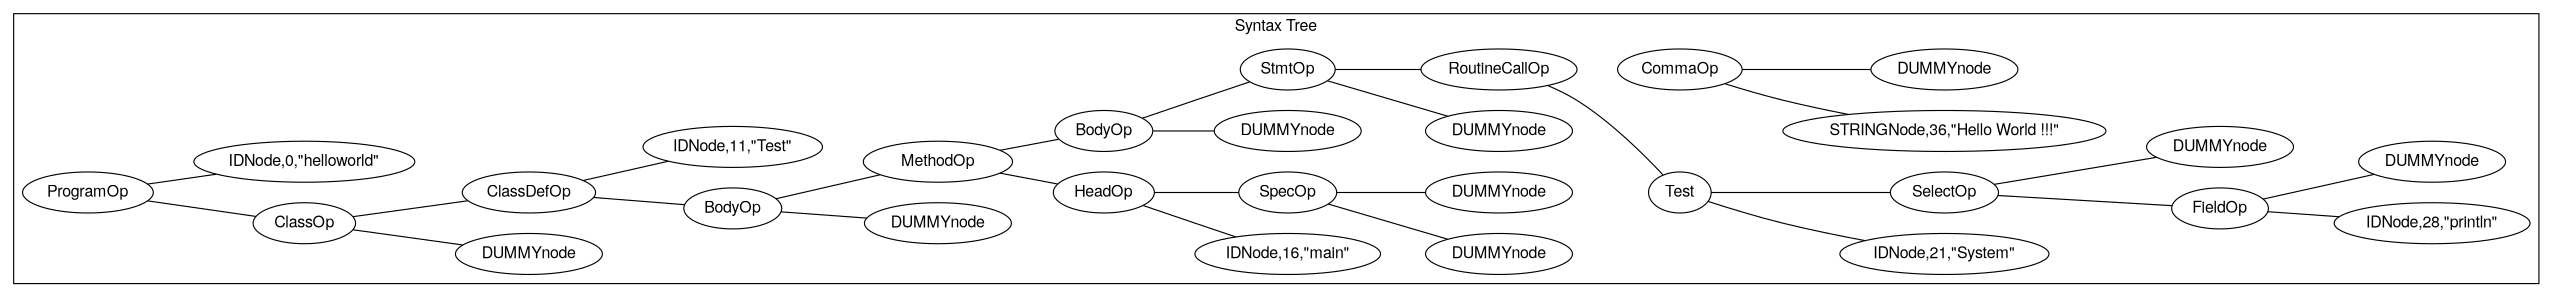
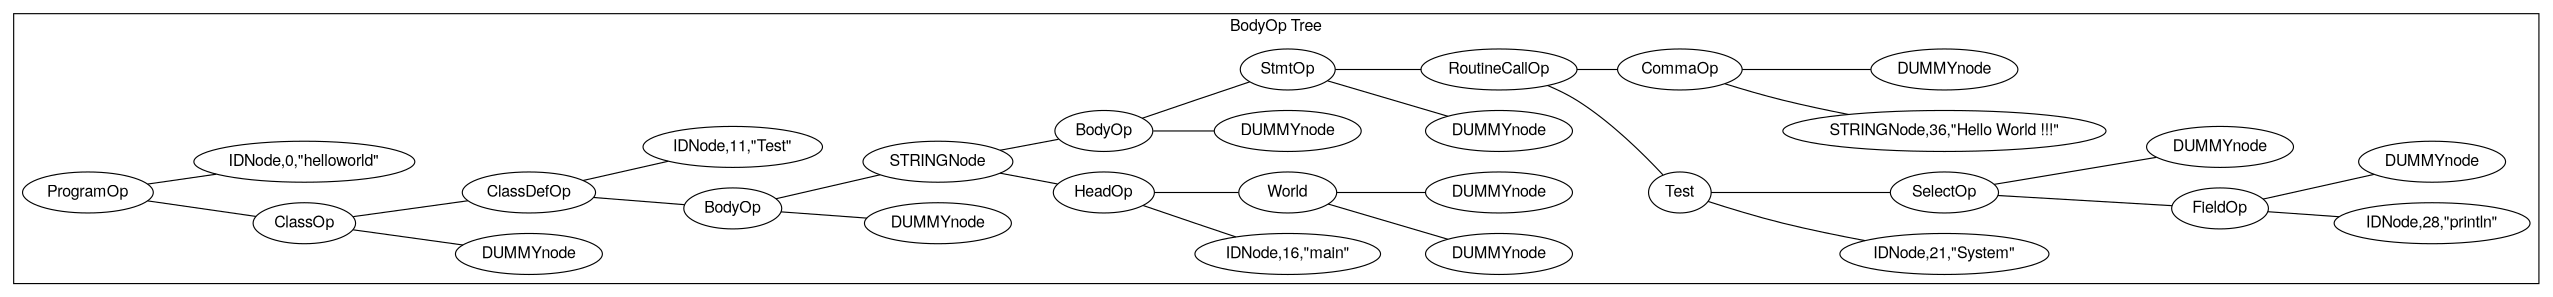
(1276, 27) -> (1276, 27)
none -> (1597, 69)
(938, 162) -> (938, 162)
(1288, 192) -> (1288, 192)
